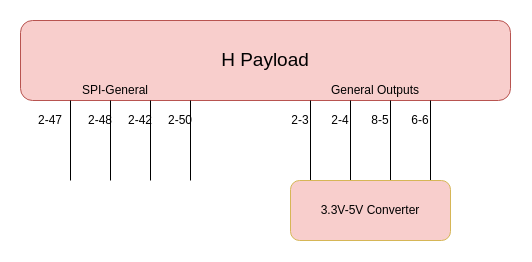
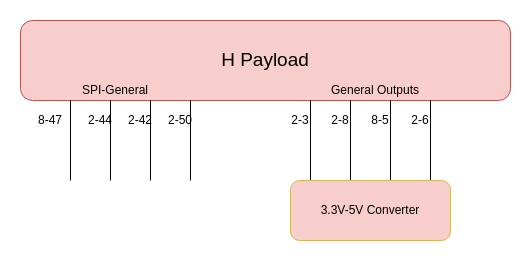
(51, 121) -> (51, 121)
(101, 121) -> (101, 121)
(341, 121) -> (341, 121)
(421, 121) -> (421, 121)
